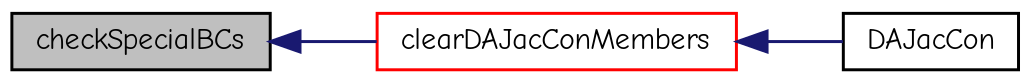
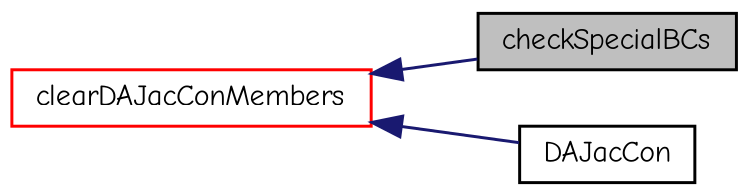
(338, 42) -> (440, 64)
